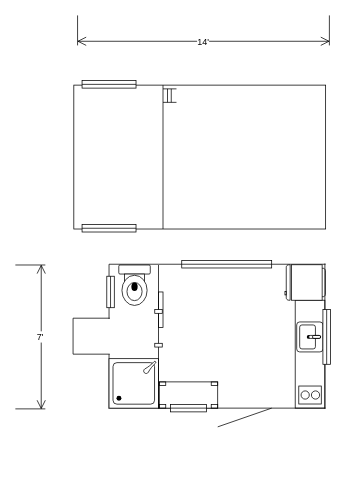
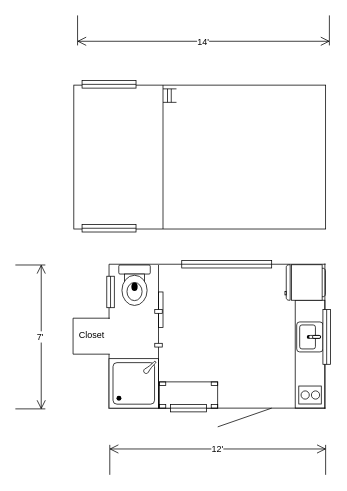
none -> (92, 336)
none -> (218, 460)
